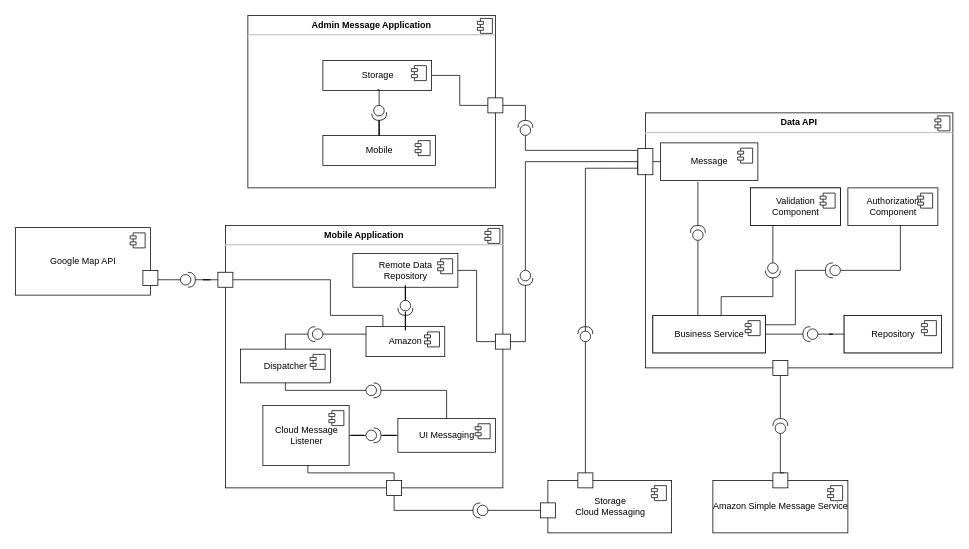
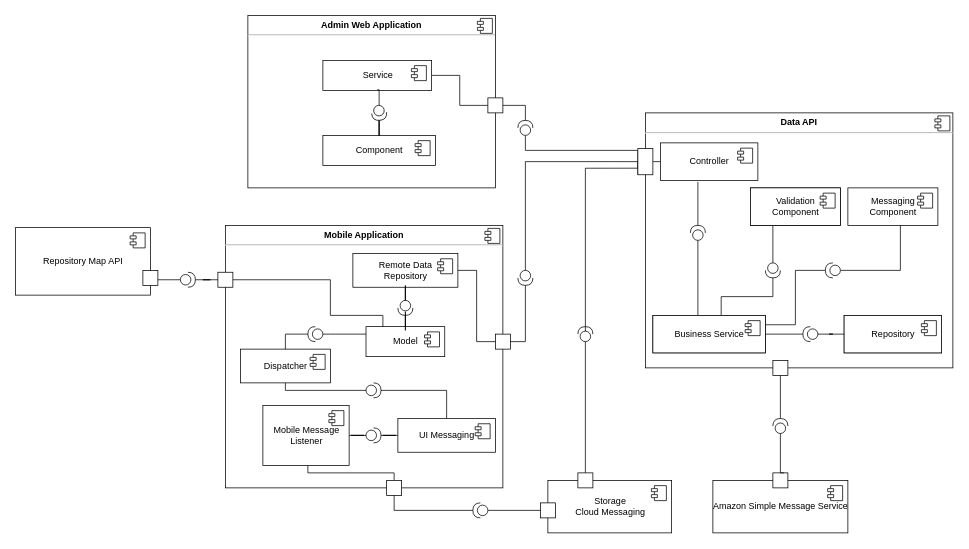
(304, 15) -> (294, 15)
(378, 75) -> (378, 75)
(380, 150) -> (380, 150)
(710, 162) -> (710, 162)
(893, 207) -> (893, 207)
(83, 261) -> (83, 261)
(406, 342) -> (406, 342)
(307, 435) -> (307, 435)
